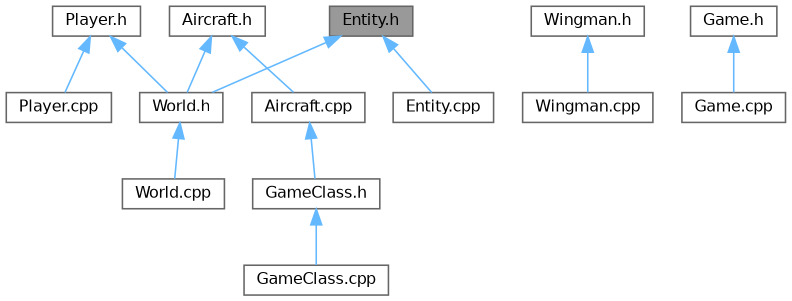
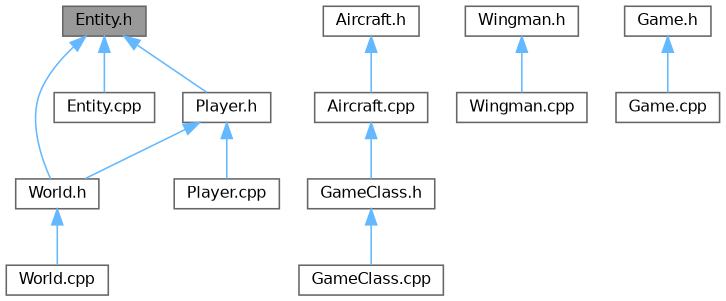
none -> (172, 69)
(196, 72) -> none
